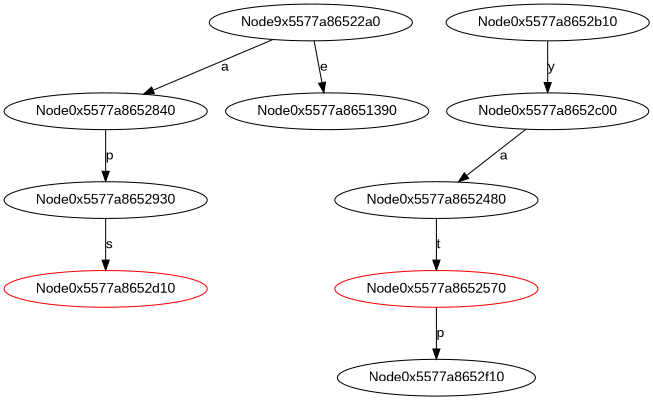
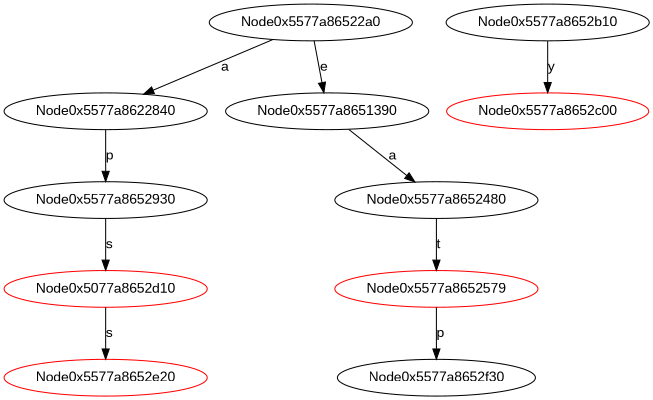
(311, 22) -> (311, 22)
(106, 111) -> (106, 111)
(548, 111) -> (548, 111)
(496, 152) -> (378, 152)
(106, 289) -> (106, 289)
(436, 289) -> (436, 289)
none -> (106, 378)
(436, 378) -> (436, 378)
